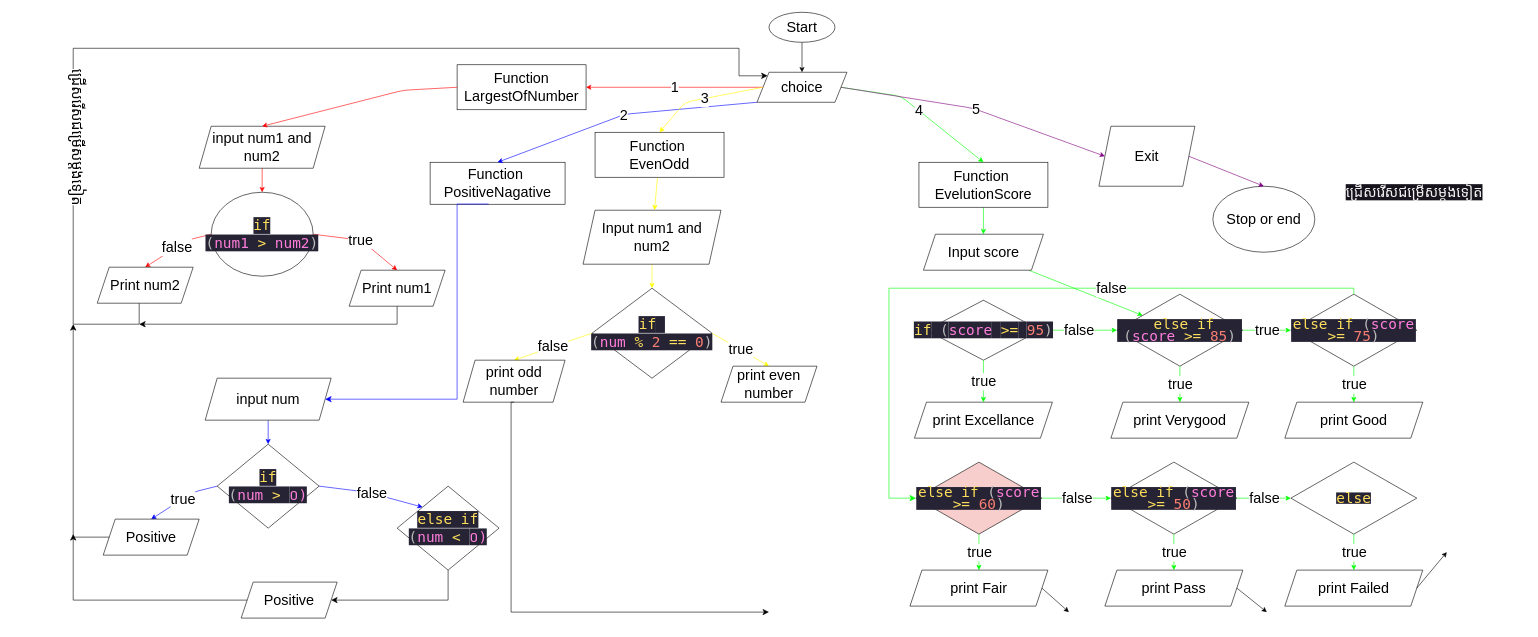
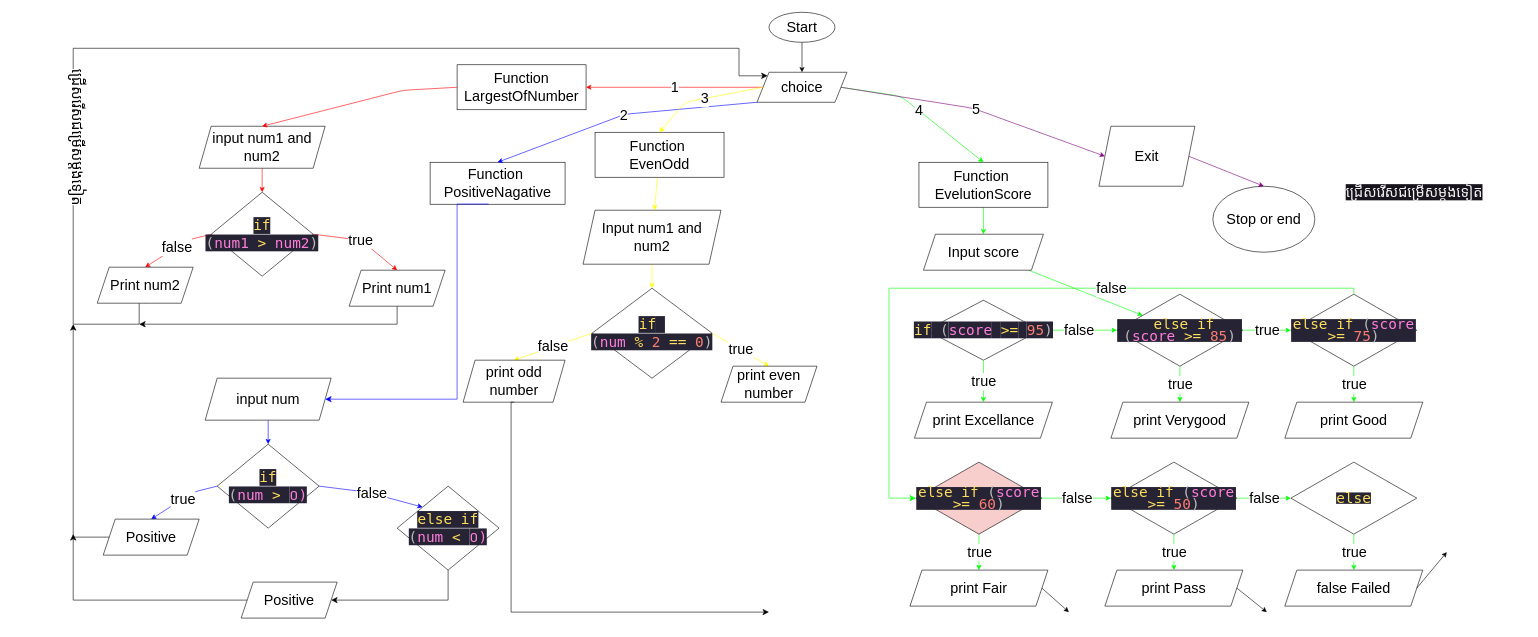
(262, 234) -> (262, 234)
(1354, 588) -> (1354, 588)
